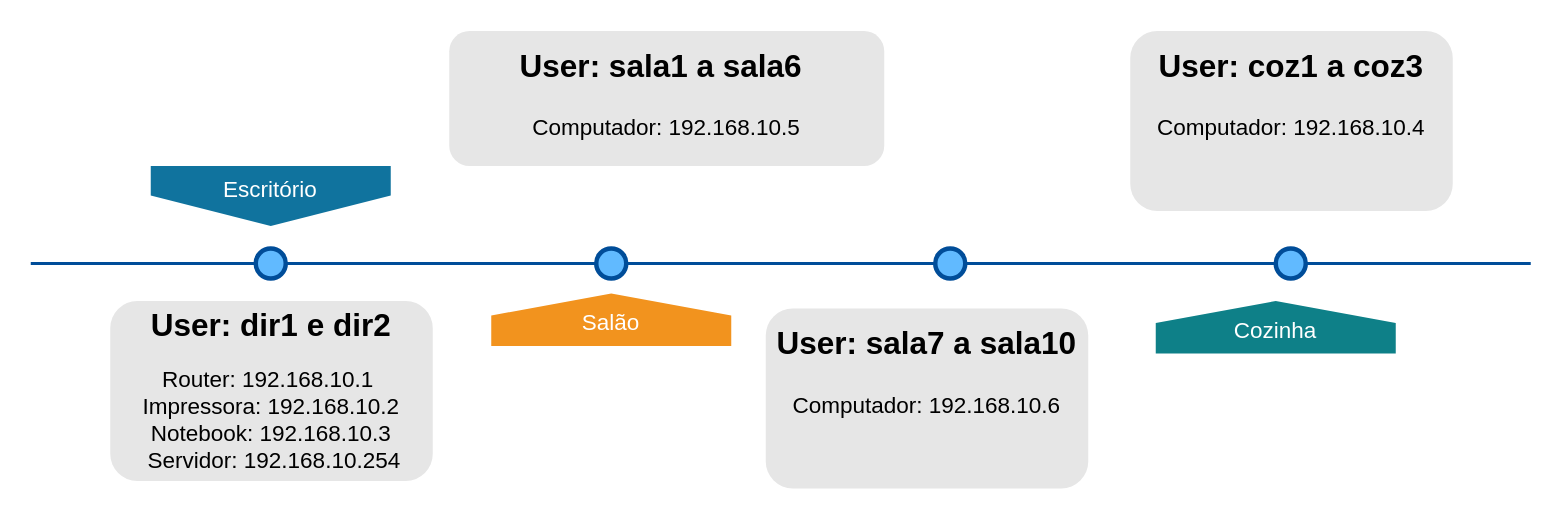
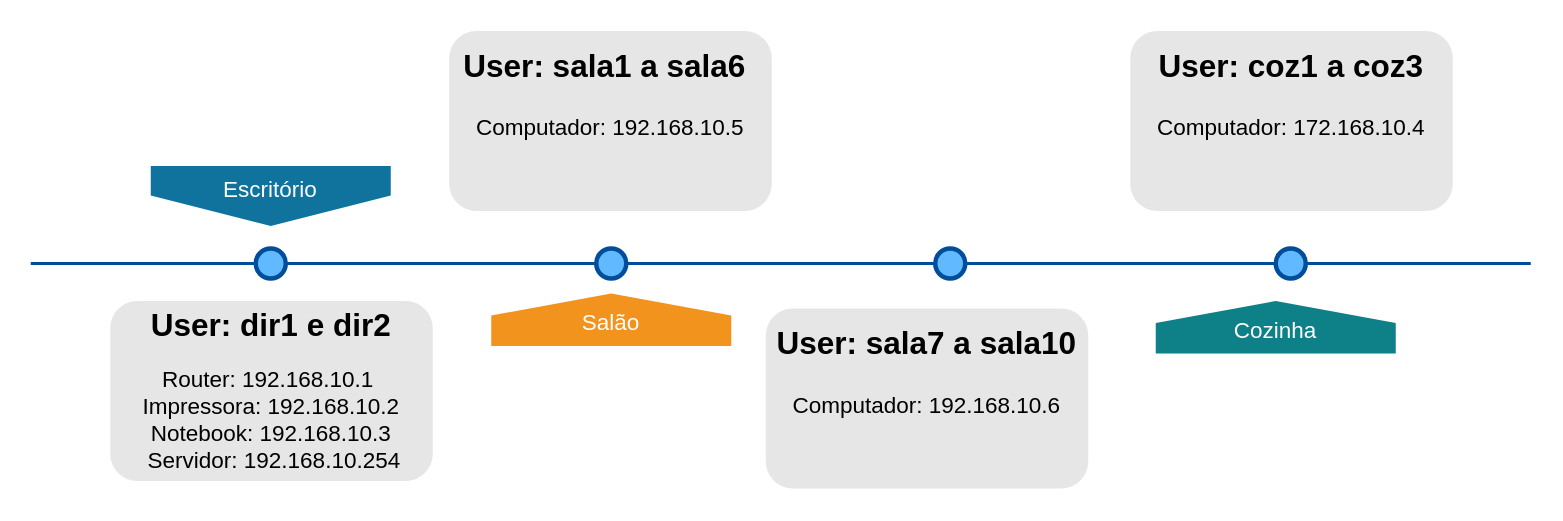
(1292, 39) -> (1292, 39)
(667, 98) -> (611, 121)
